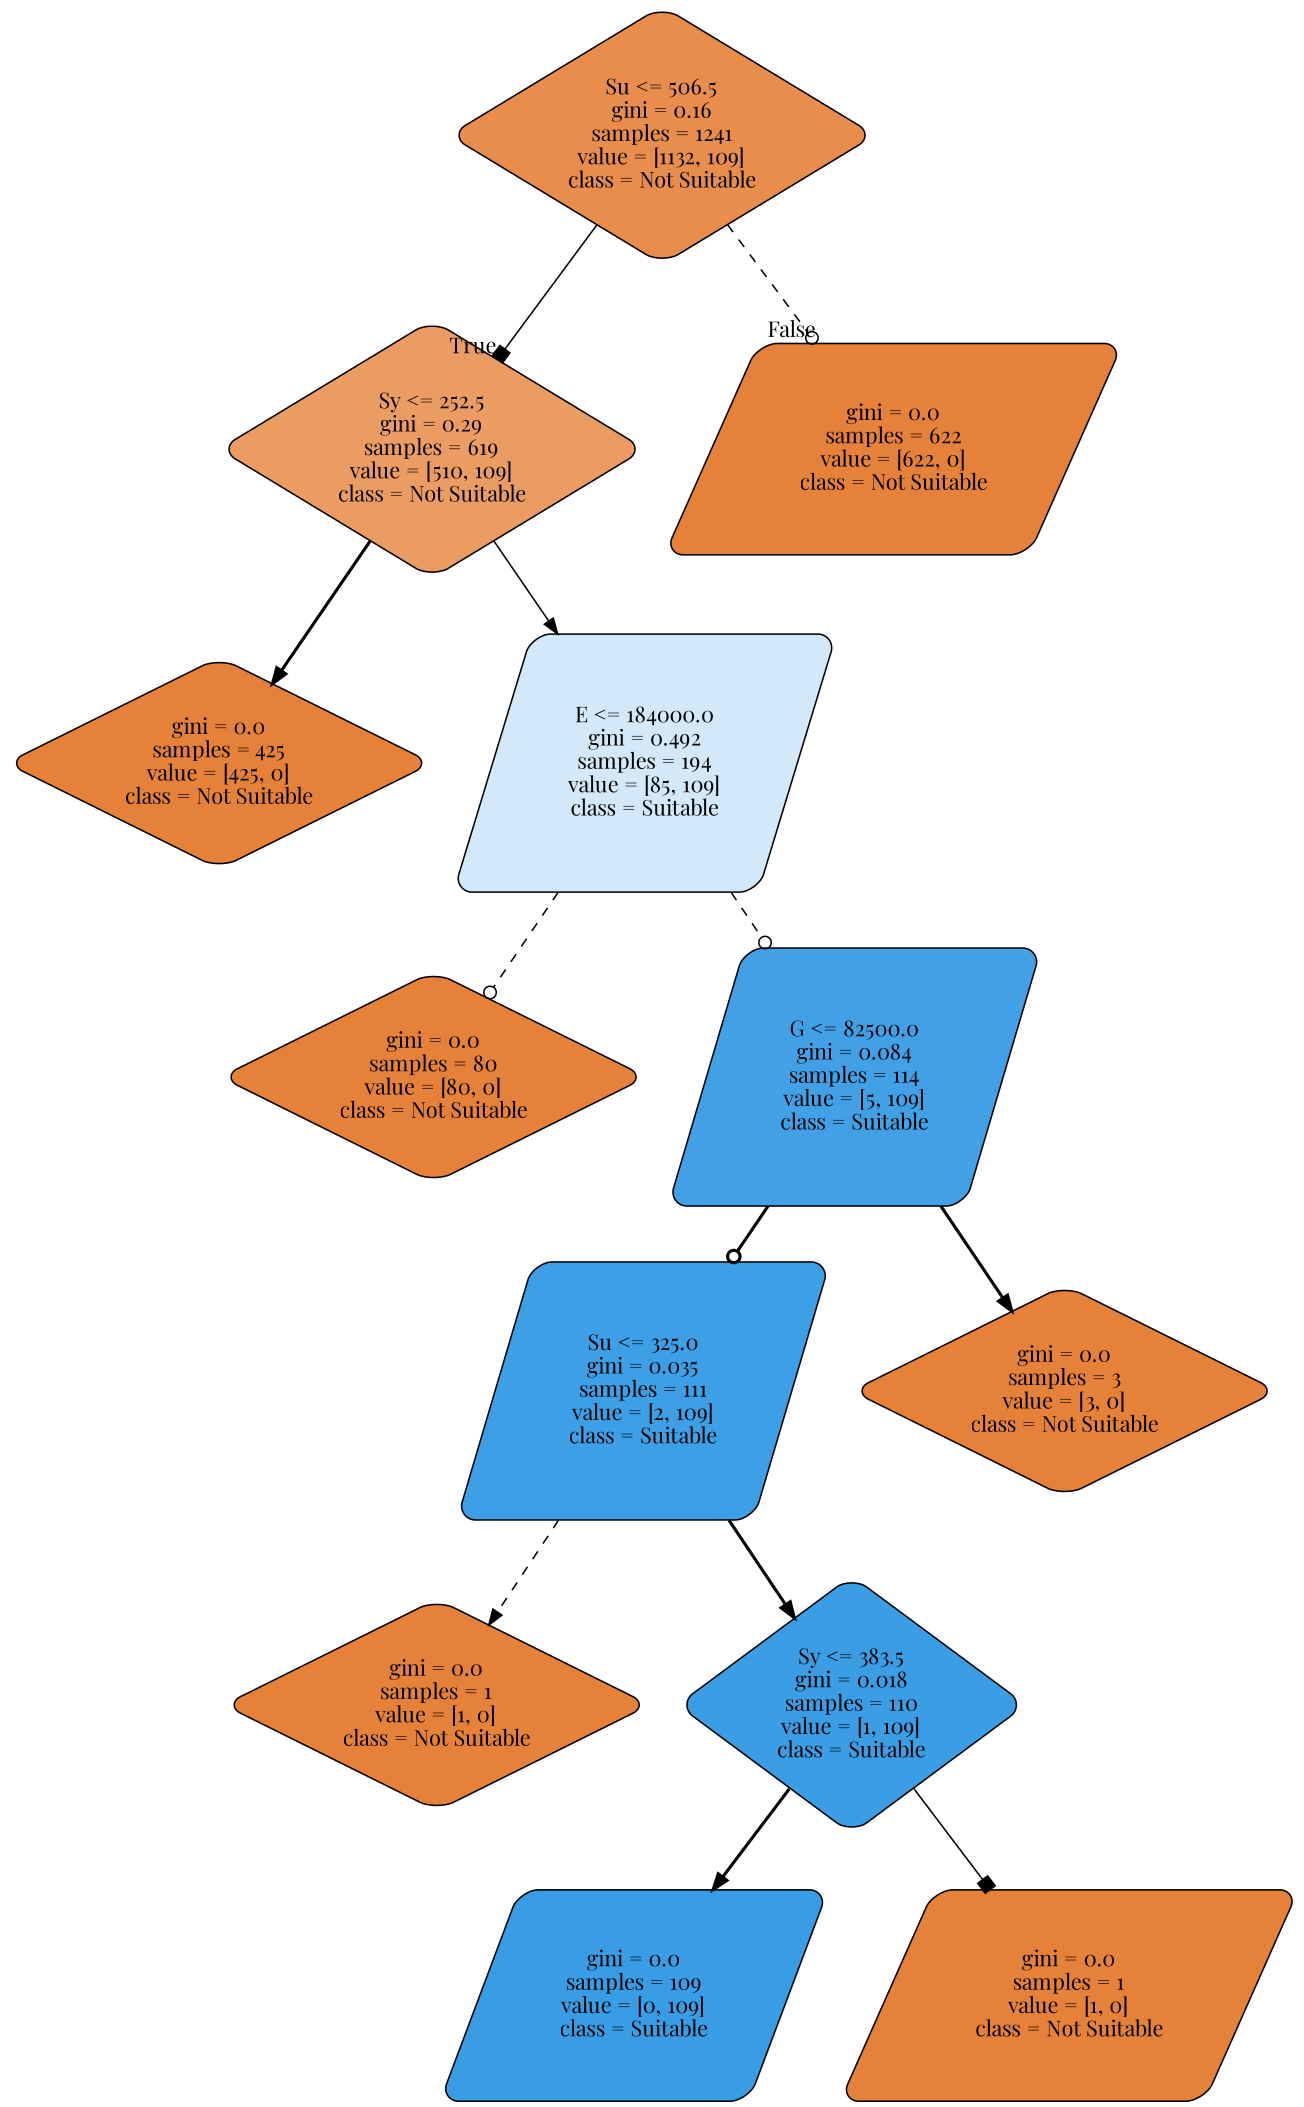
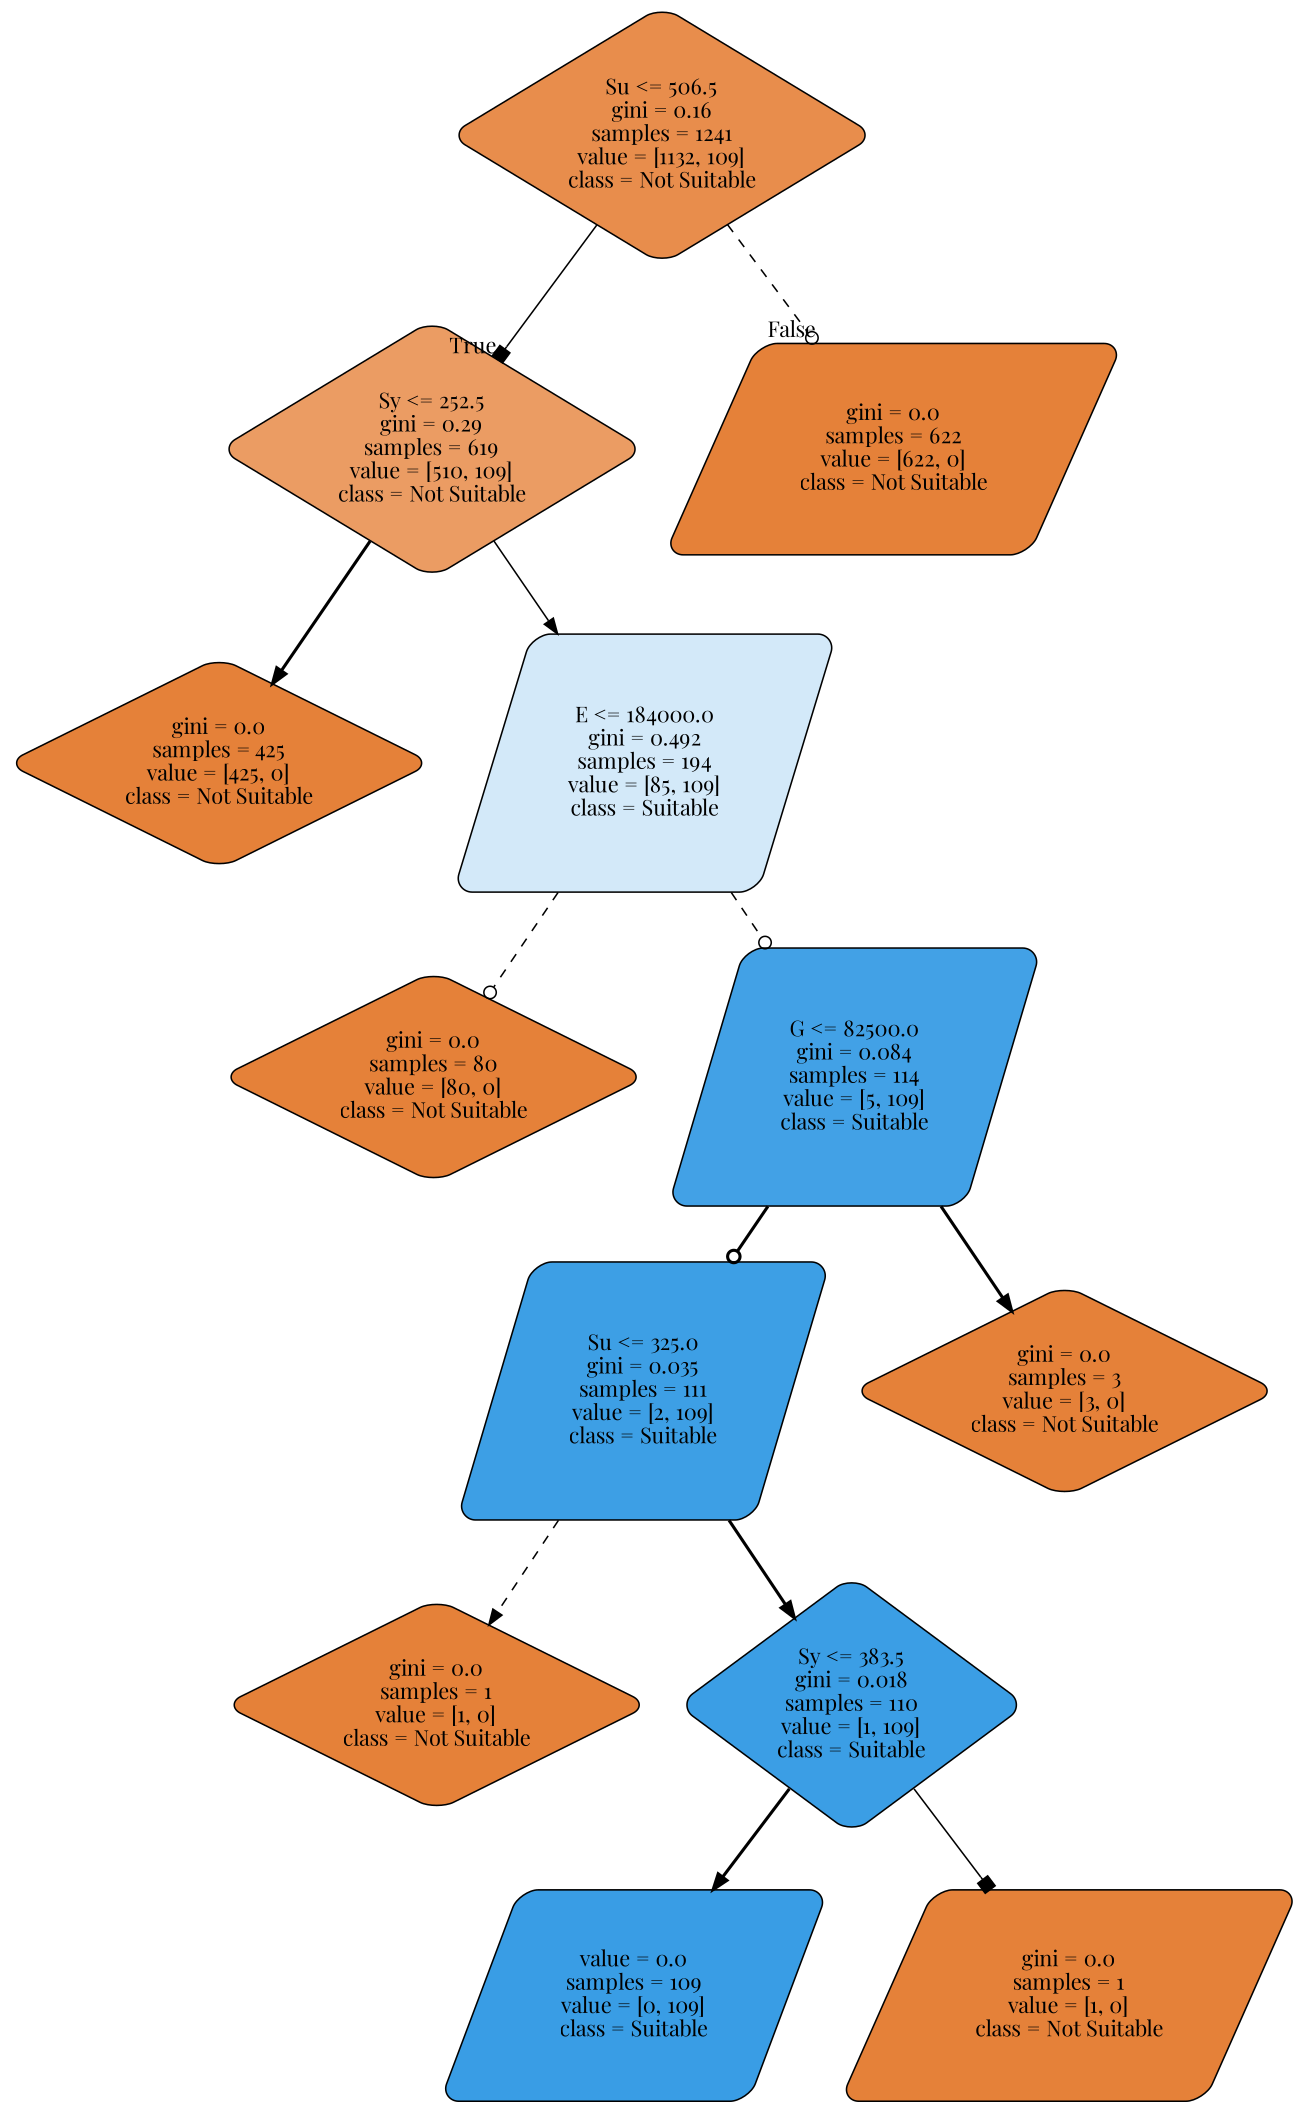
(634, 1996) -> (634, 1996)
